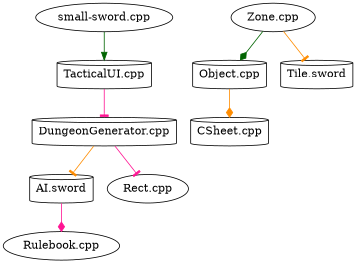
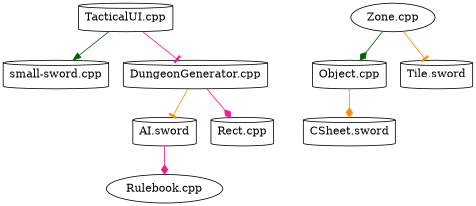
(104, 17) -> (56, 75)
(104, 42) -> (94, 44)
(230, 132) -> (349, 132)
(125, 159) -> (216, 99)
(148, 189) -> (242, 132)
